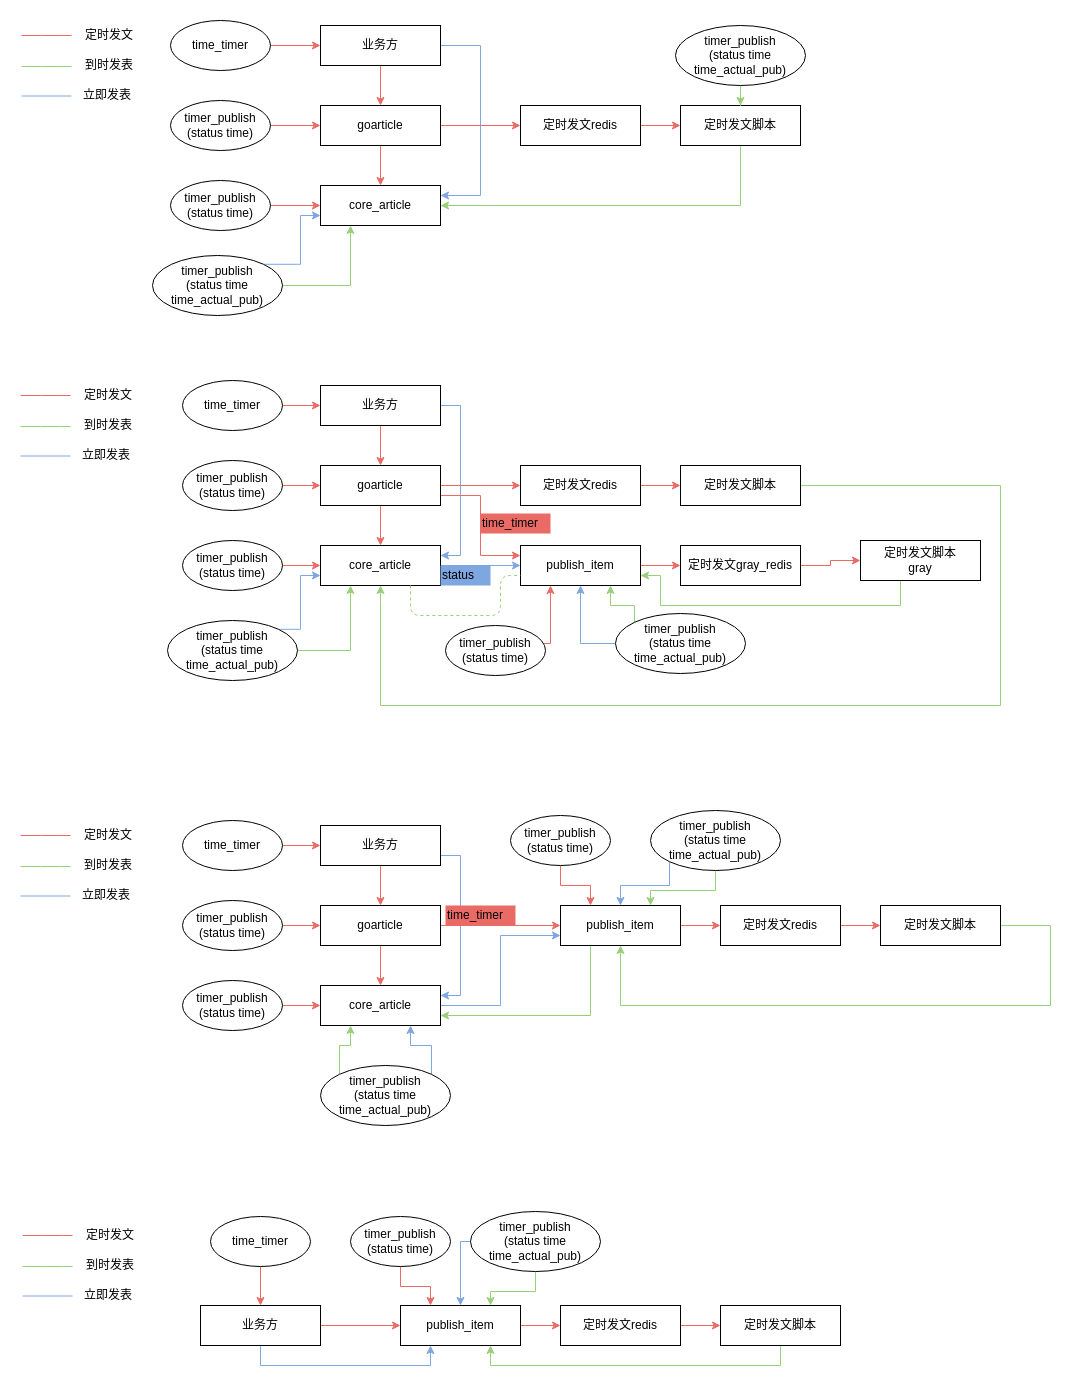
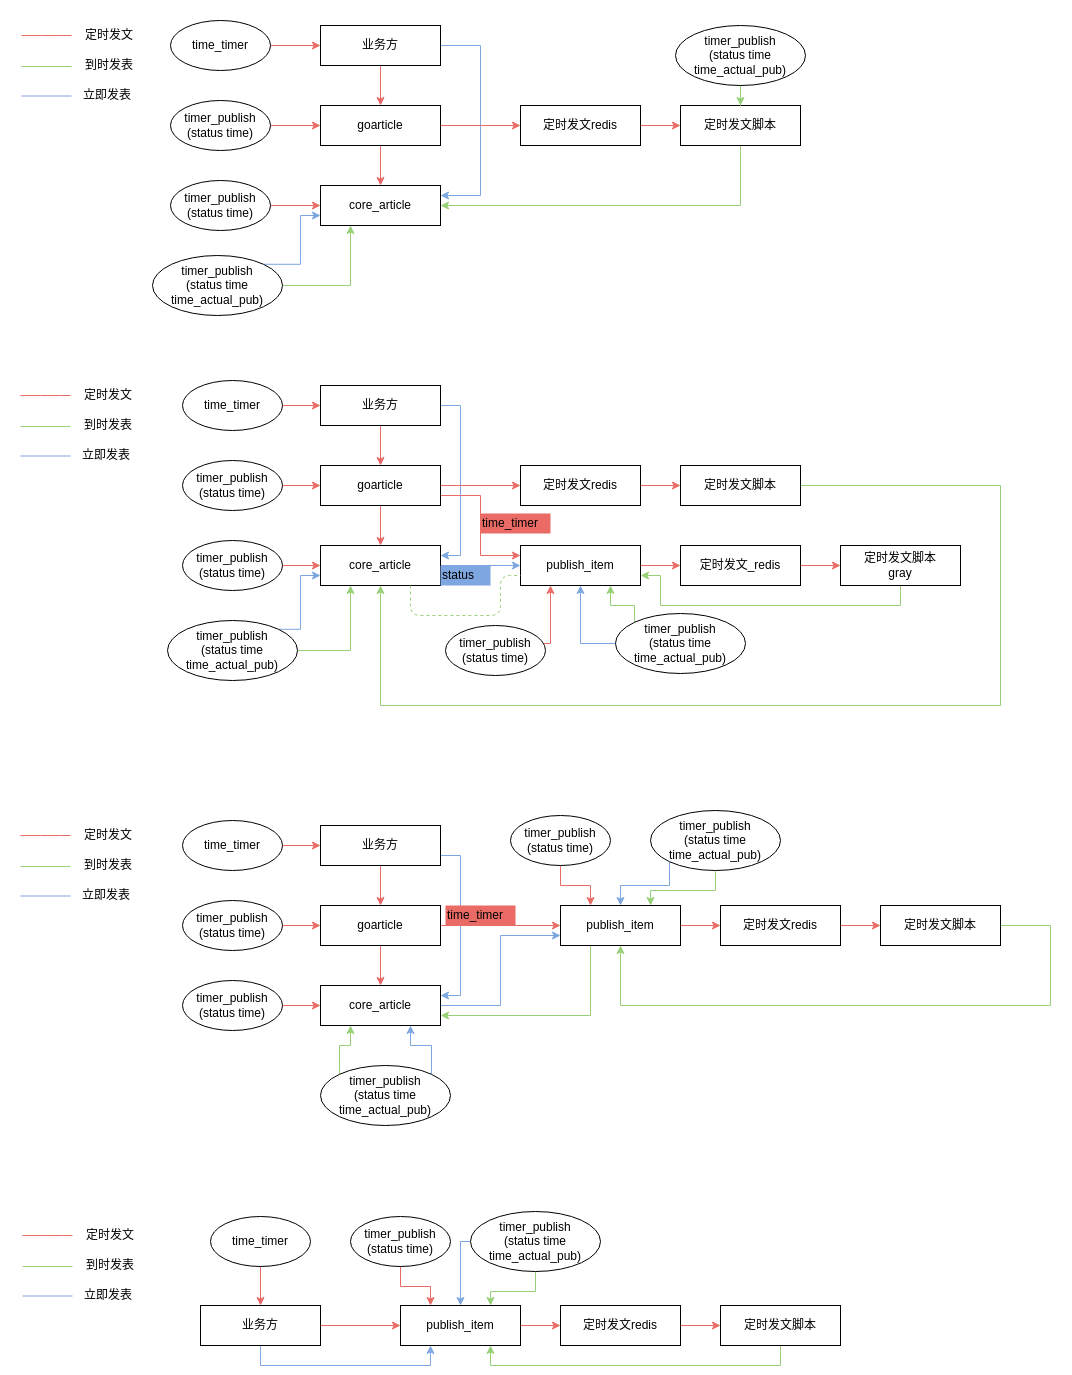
(921, 561) -> (901, 566)
(741, 566) -> (741, 566)
